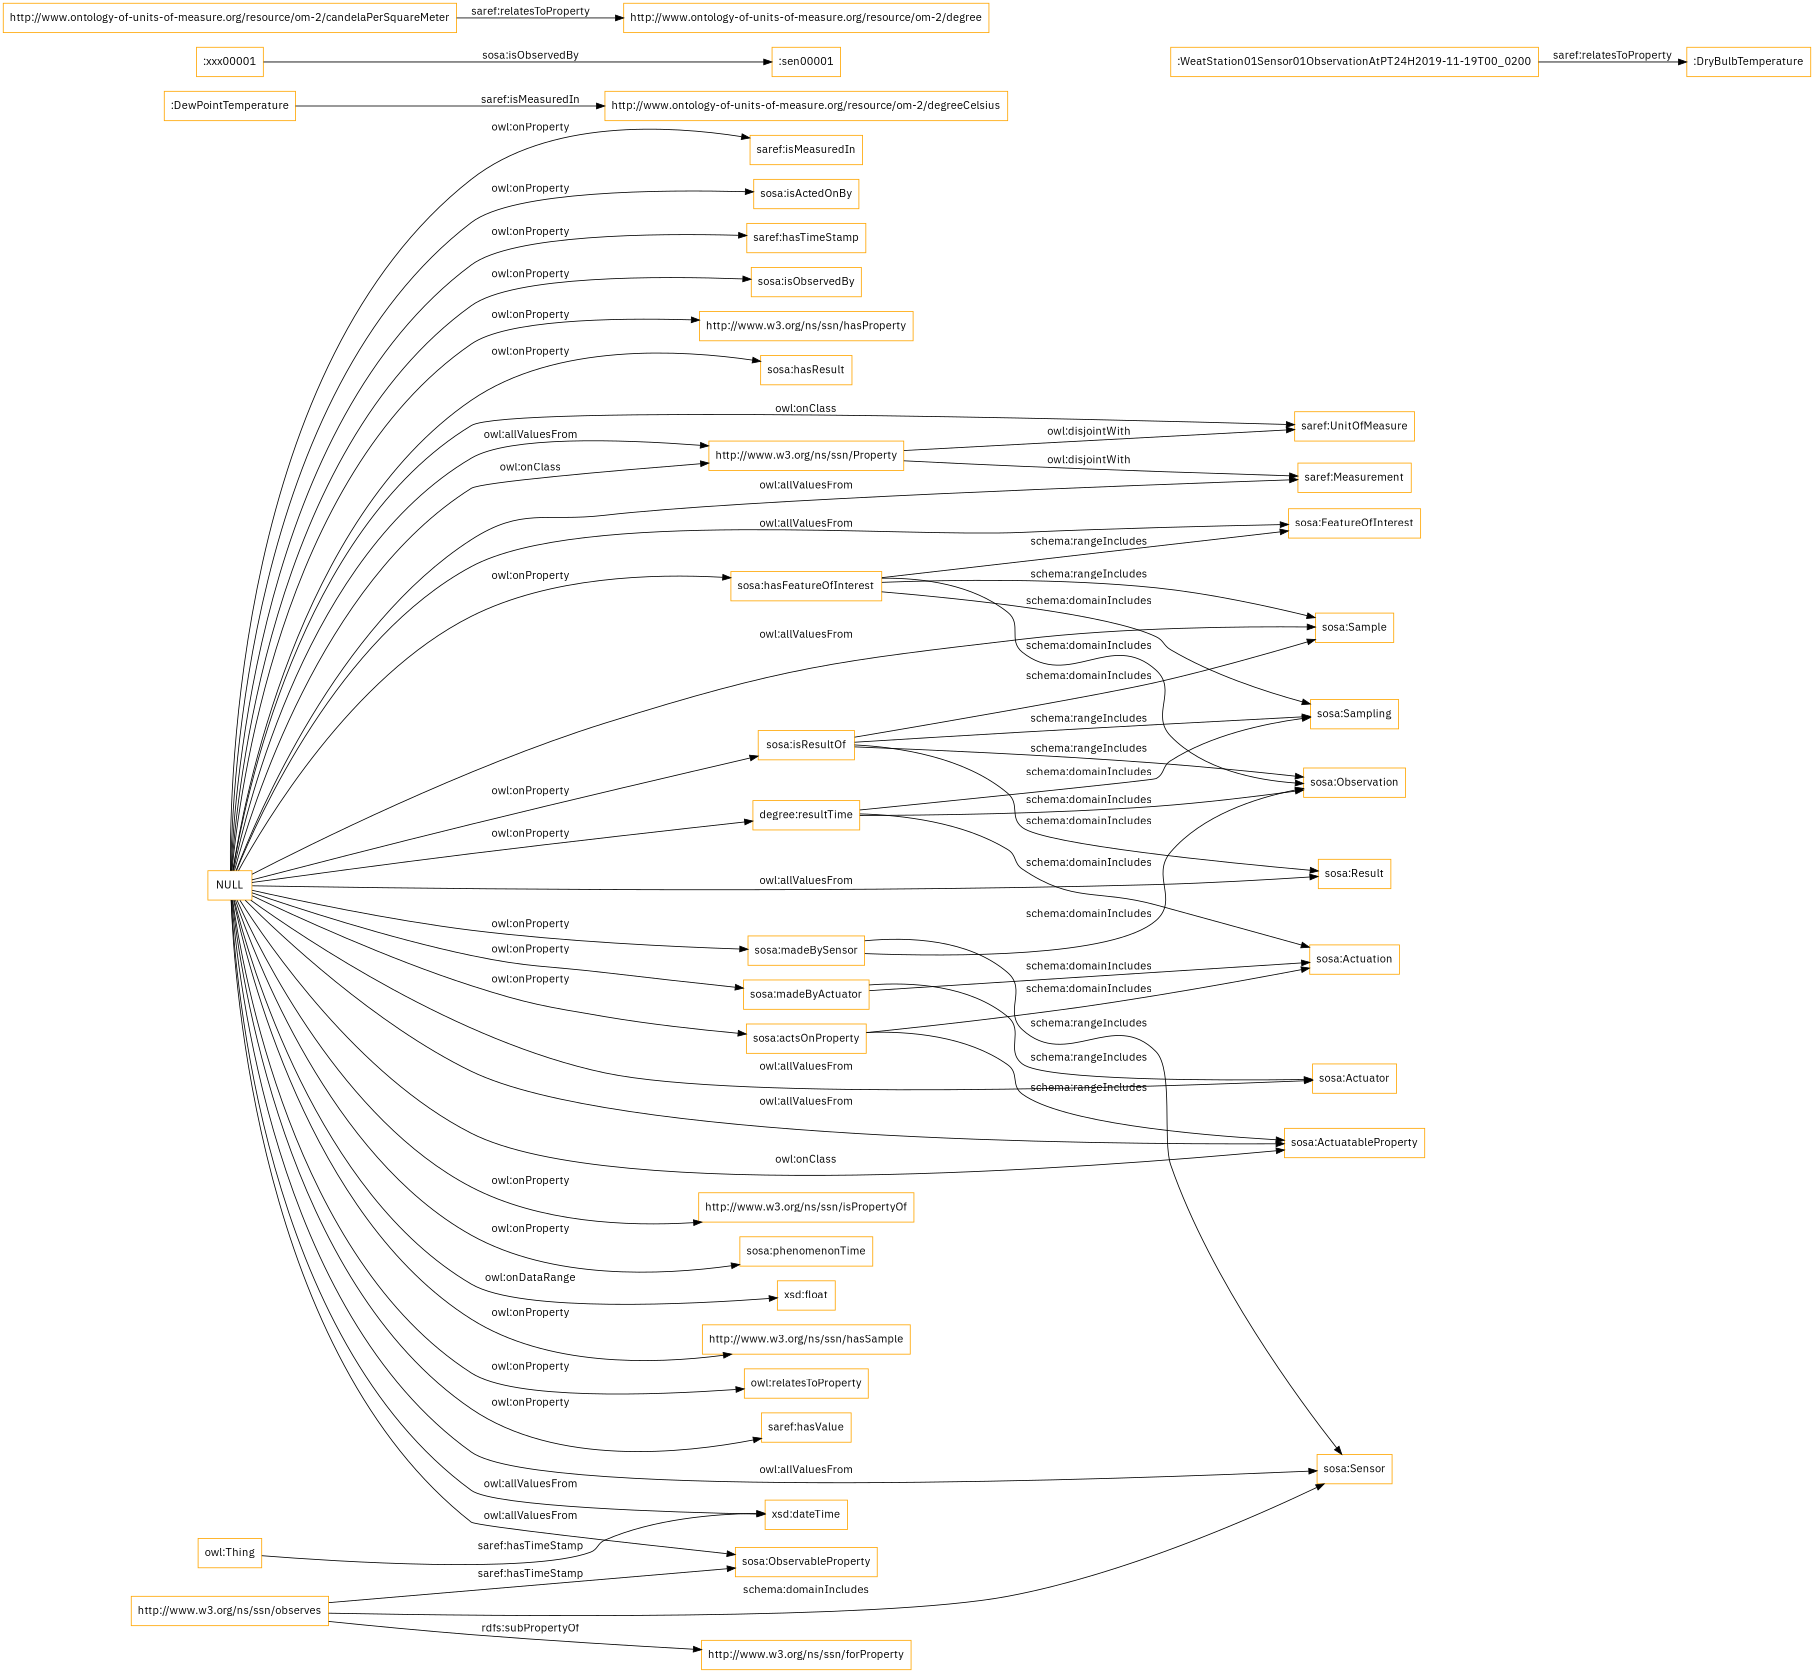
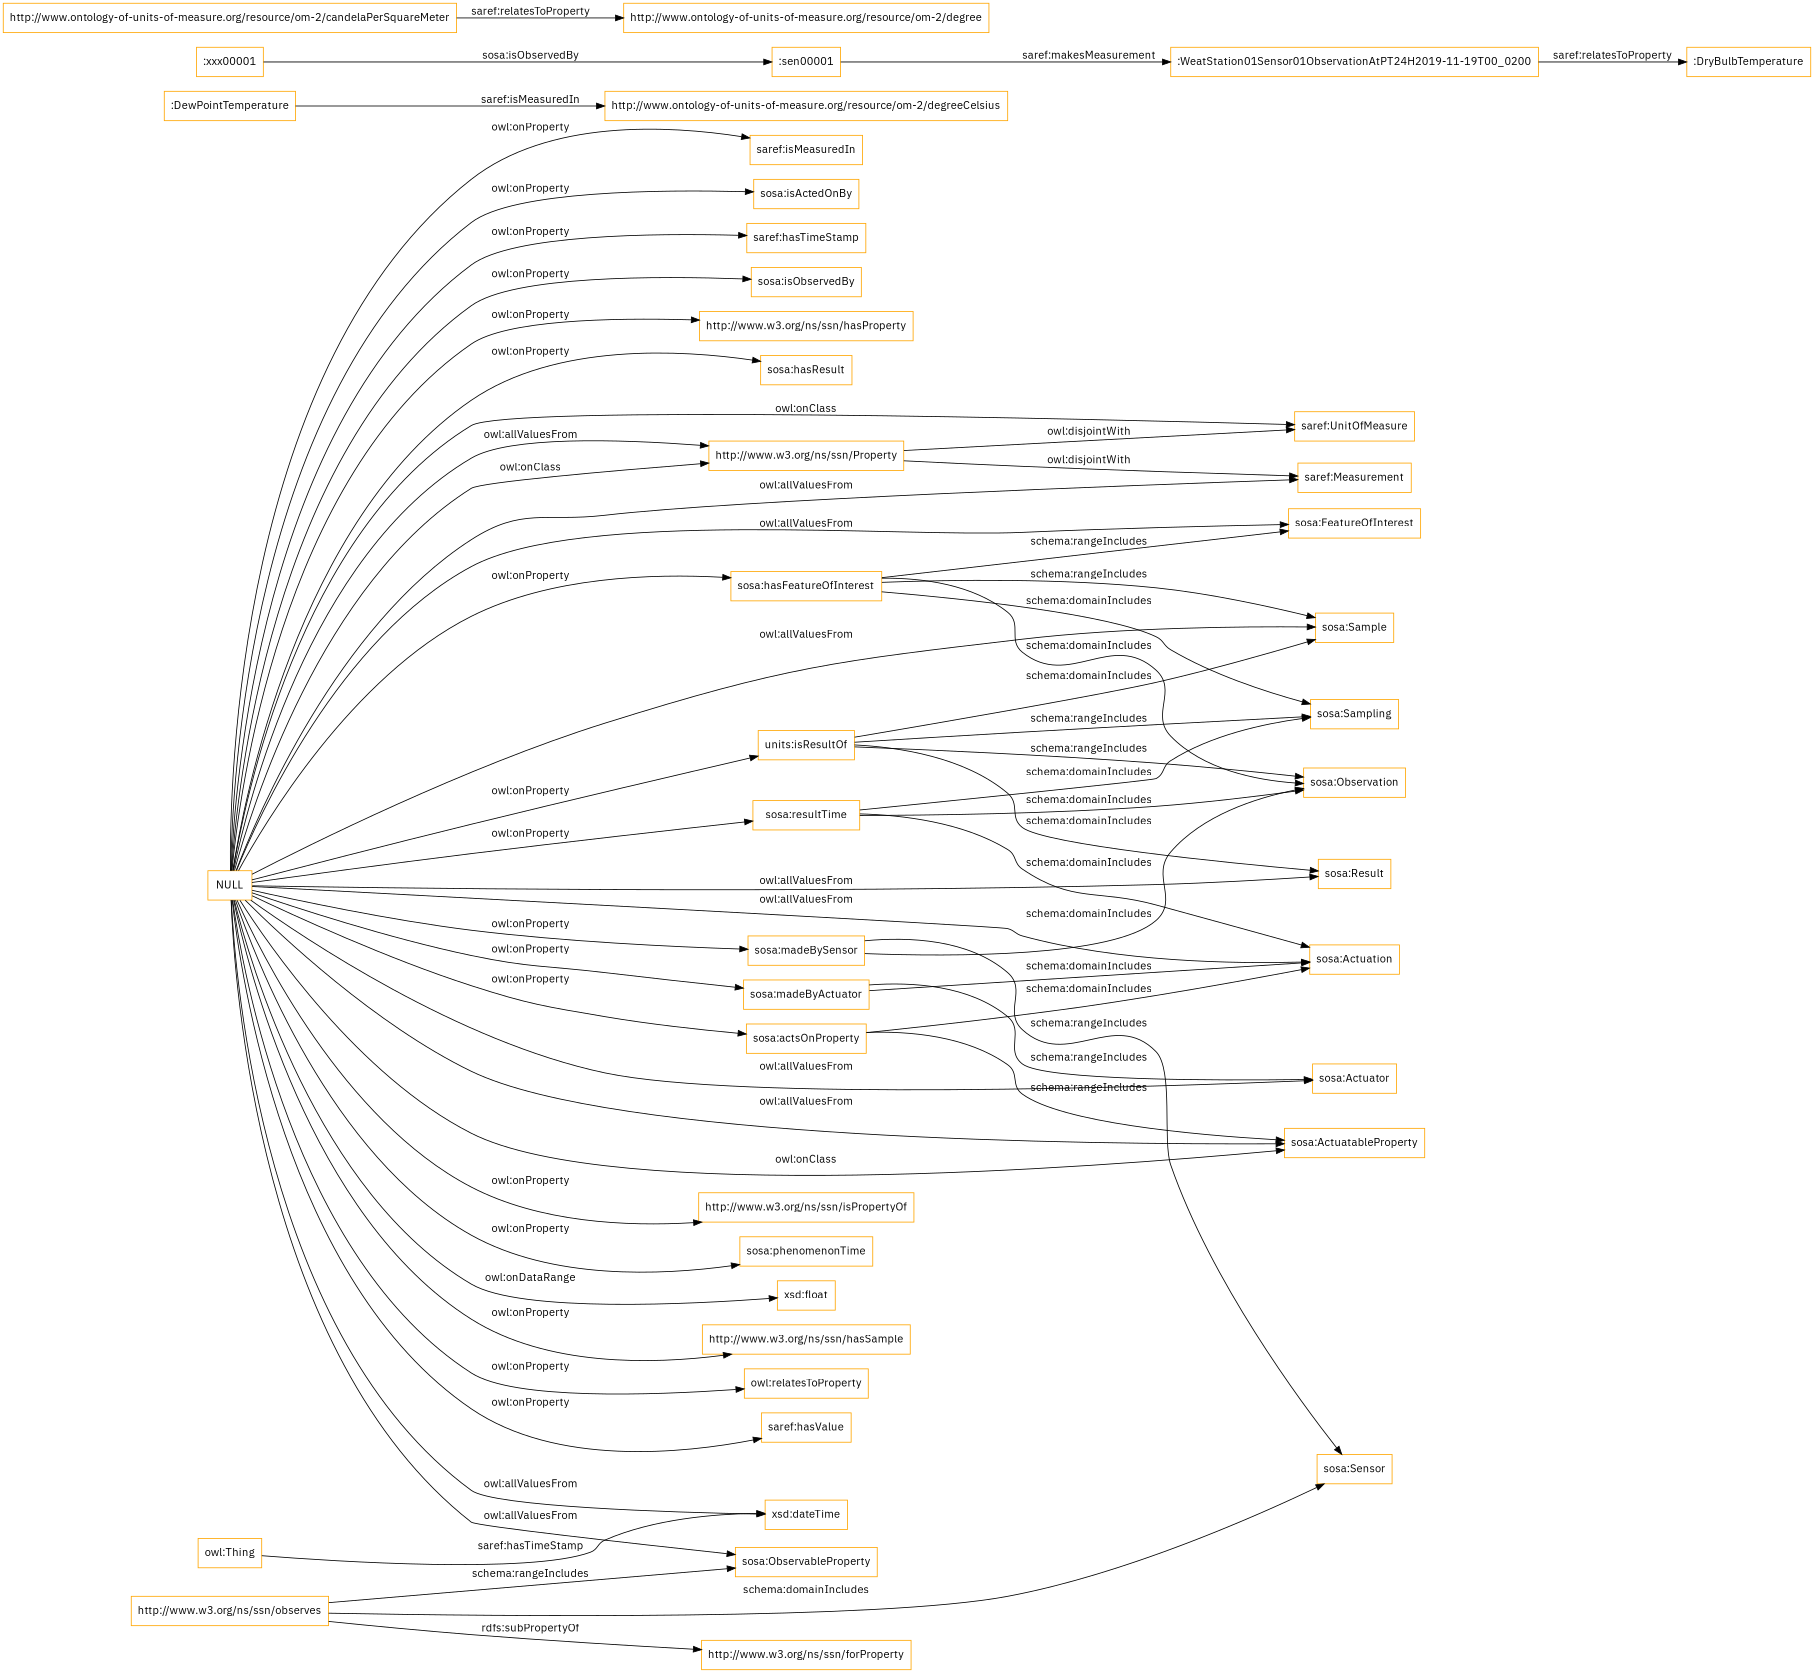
none -> (1001, 62)
(806, 745) -> (806, 745)
(806, 815) -> (806, 815)
(580, 1474) -> (779, 915)
(531, 1574) -> (531, 1574)
